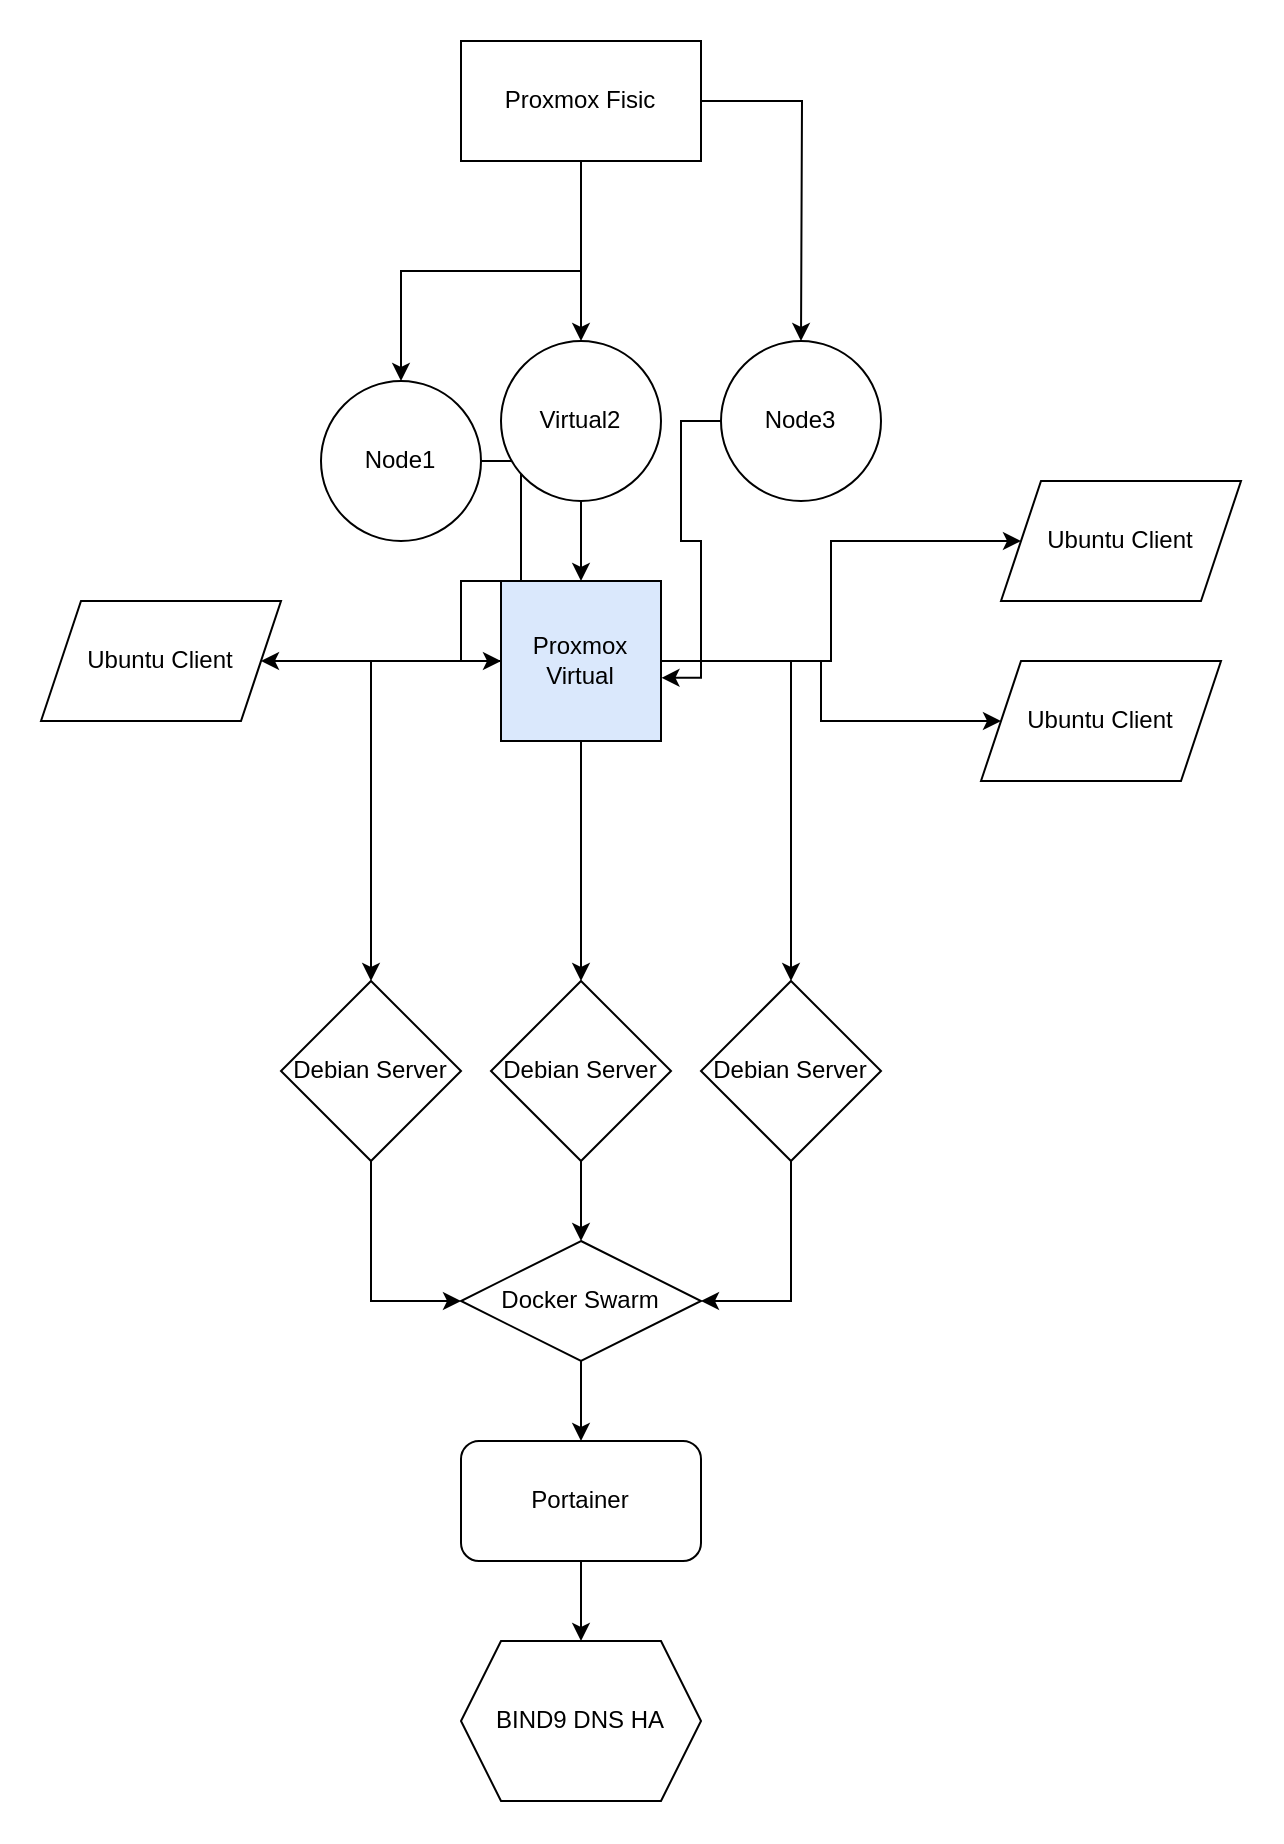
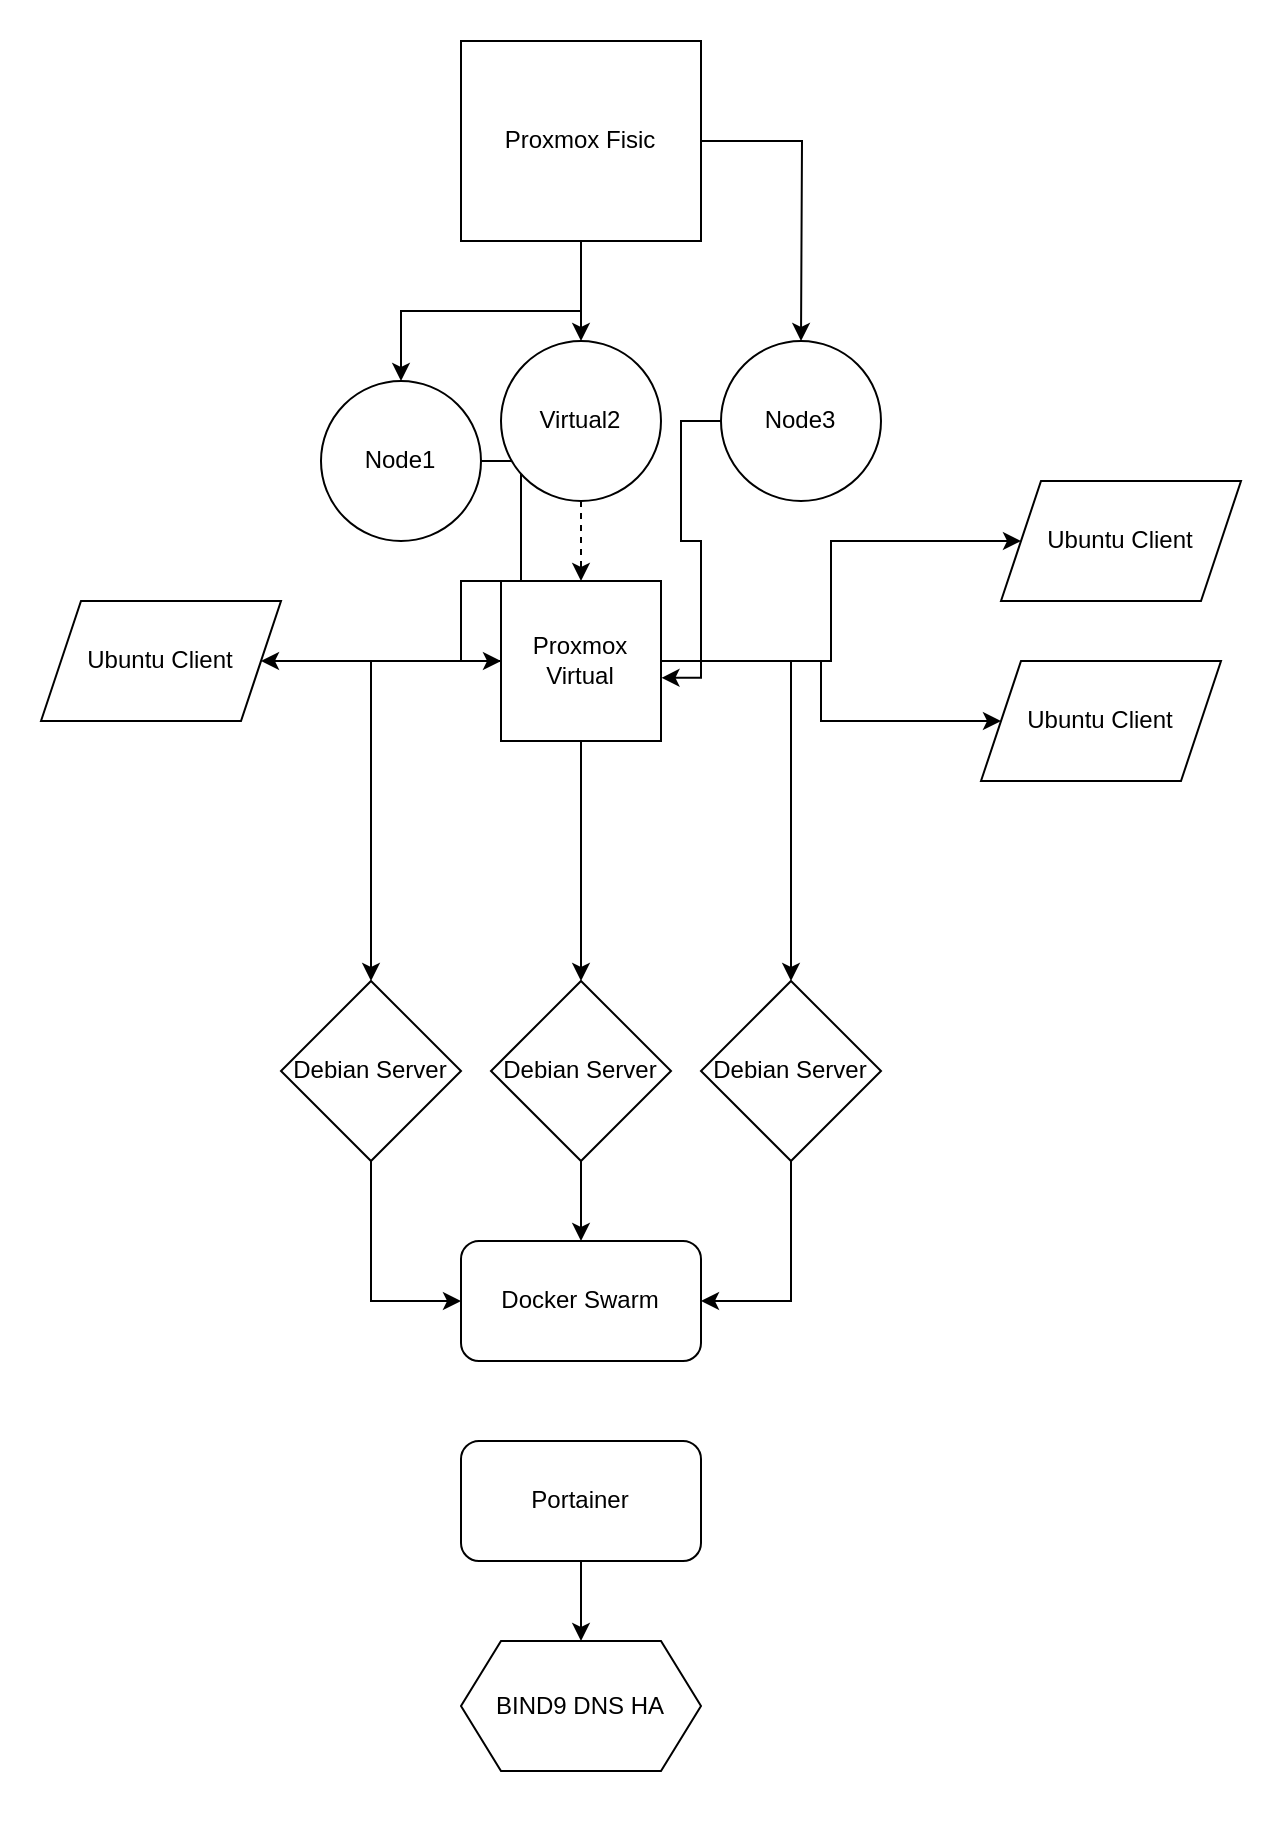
(581, 101) -> (581, 141)
(581, 533) -> (581, 533)
(581, 661) -> (581, 661)
(581, 1301) -> (581, 1301)
(581, 1394) -> none
(581, 1721) -> (581, 1706)
